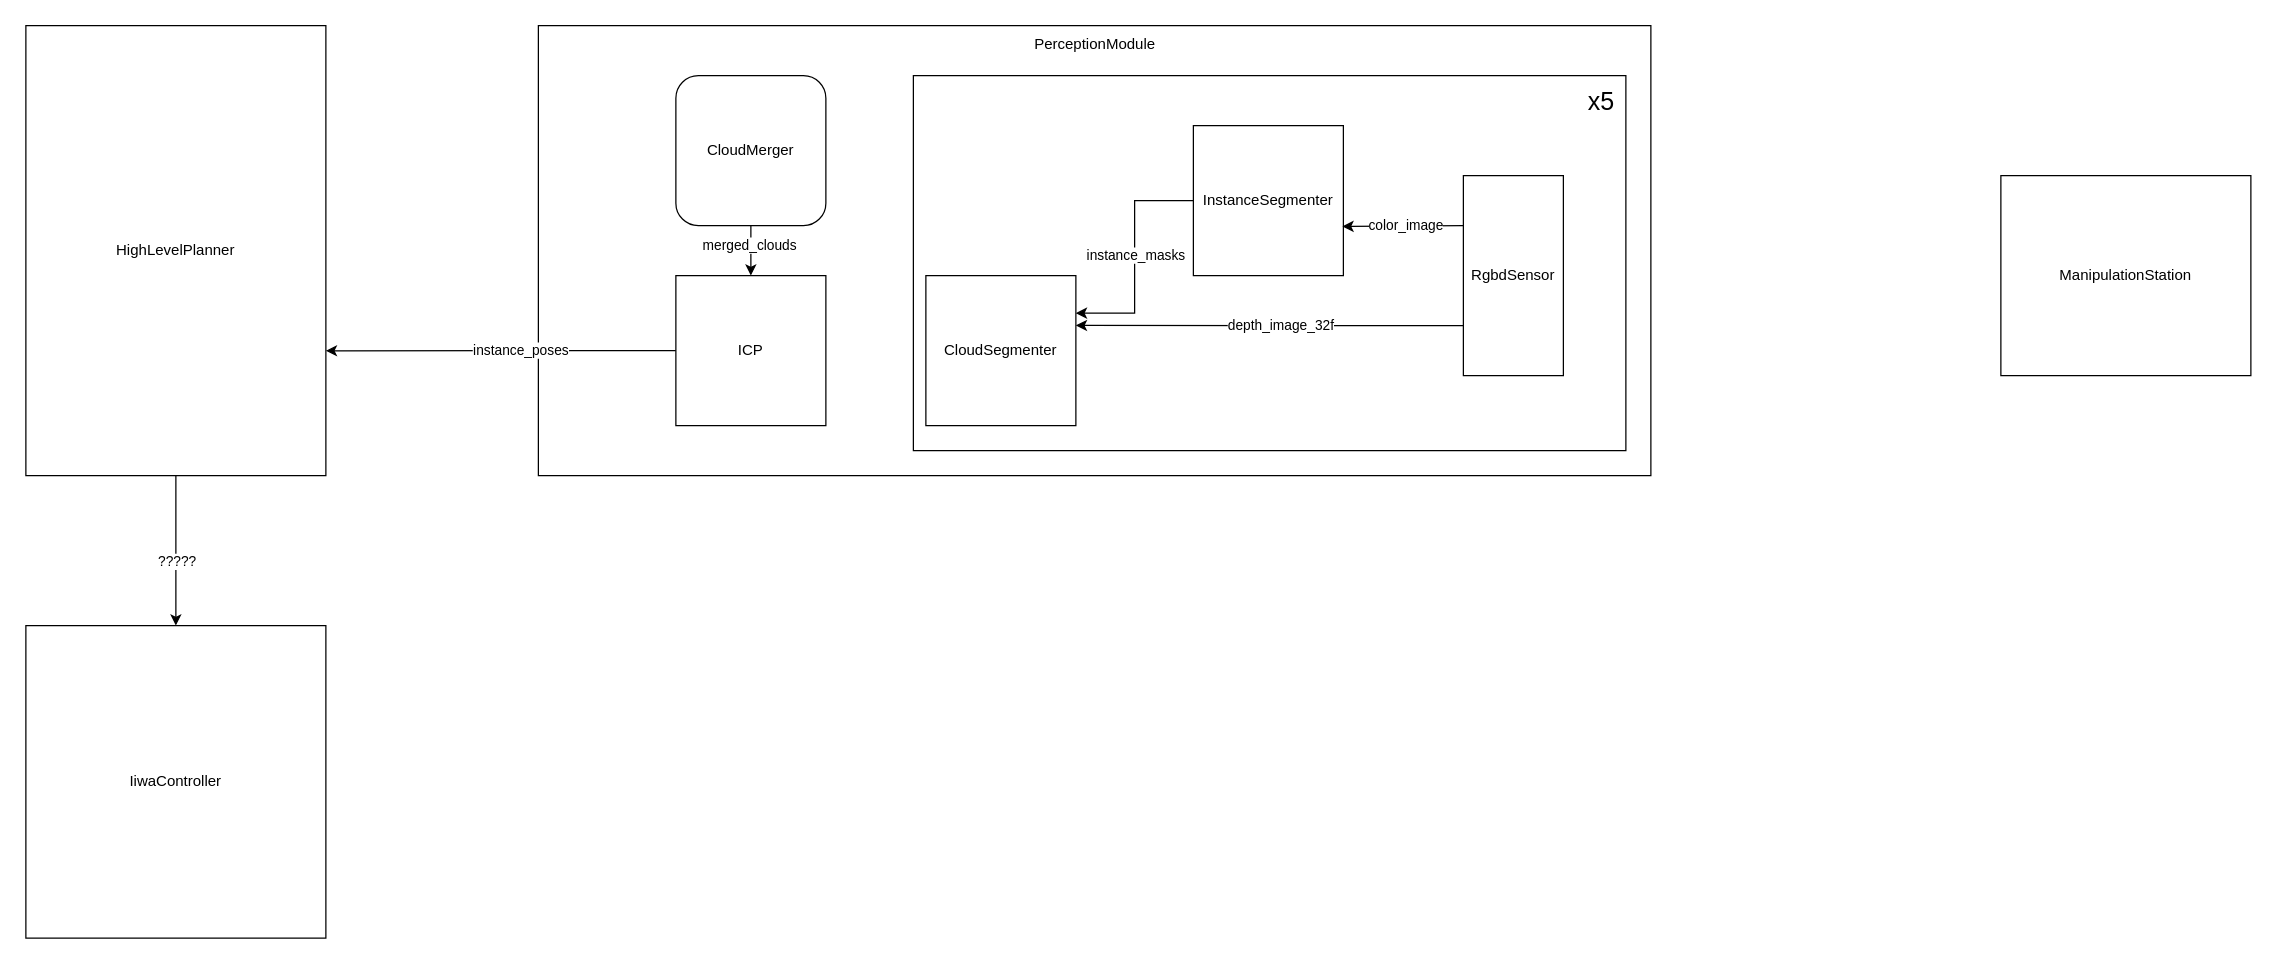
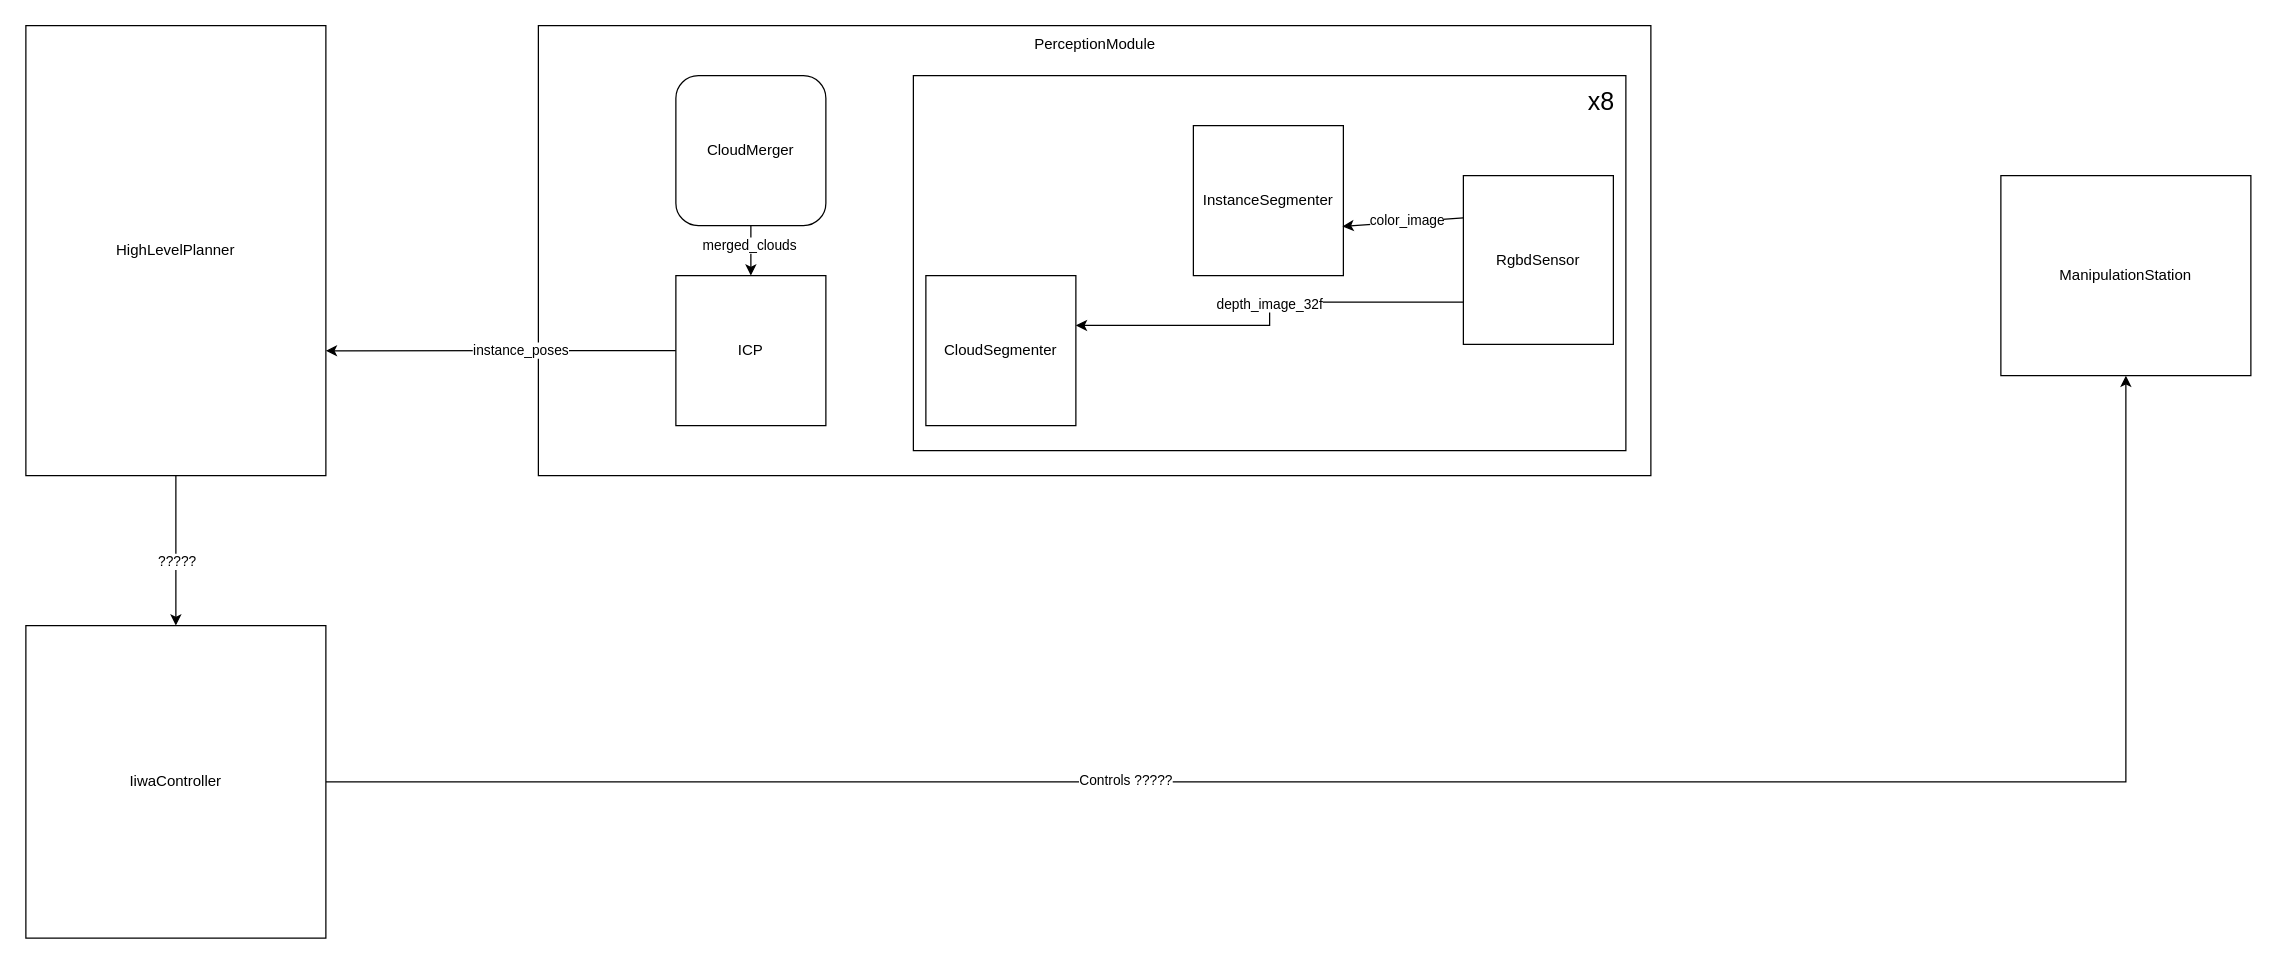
(1601, 101) -> (1601, 101)
(1134, 253) -> none
(1513, 276) -> (1538, 260)
none -> (1425, 782)
